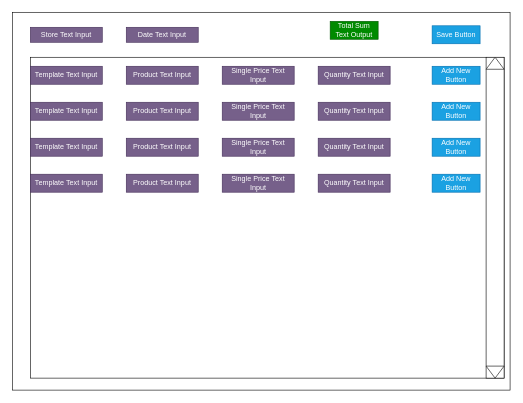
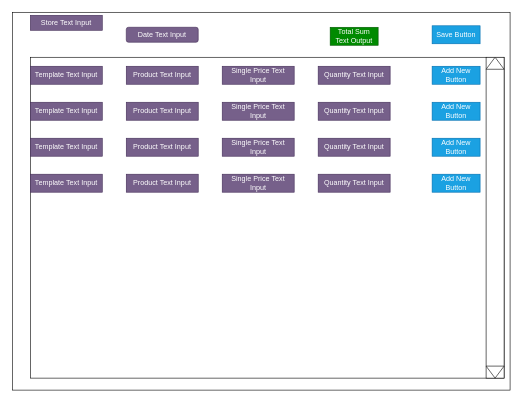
(354, 30) -> (354, 36)
(66, 35) -> (66, 23)
(162, 35) -> (162, 35)
